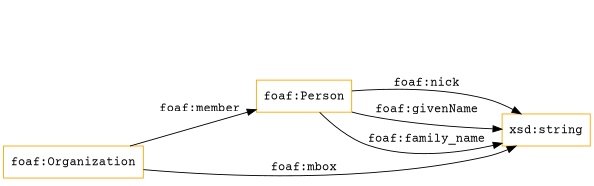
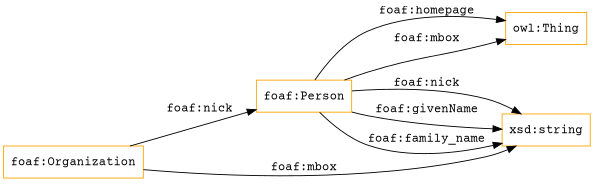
none -> (546, 28)
(200, 108) -> (200, 108)
